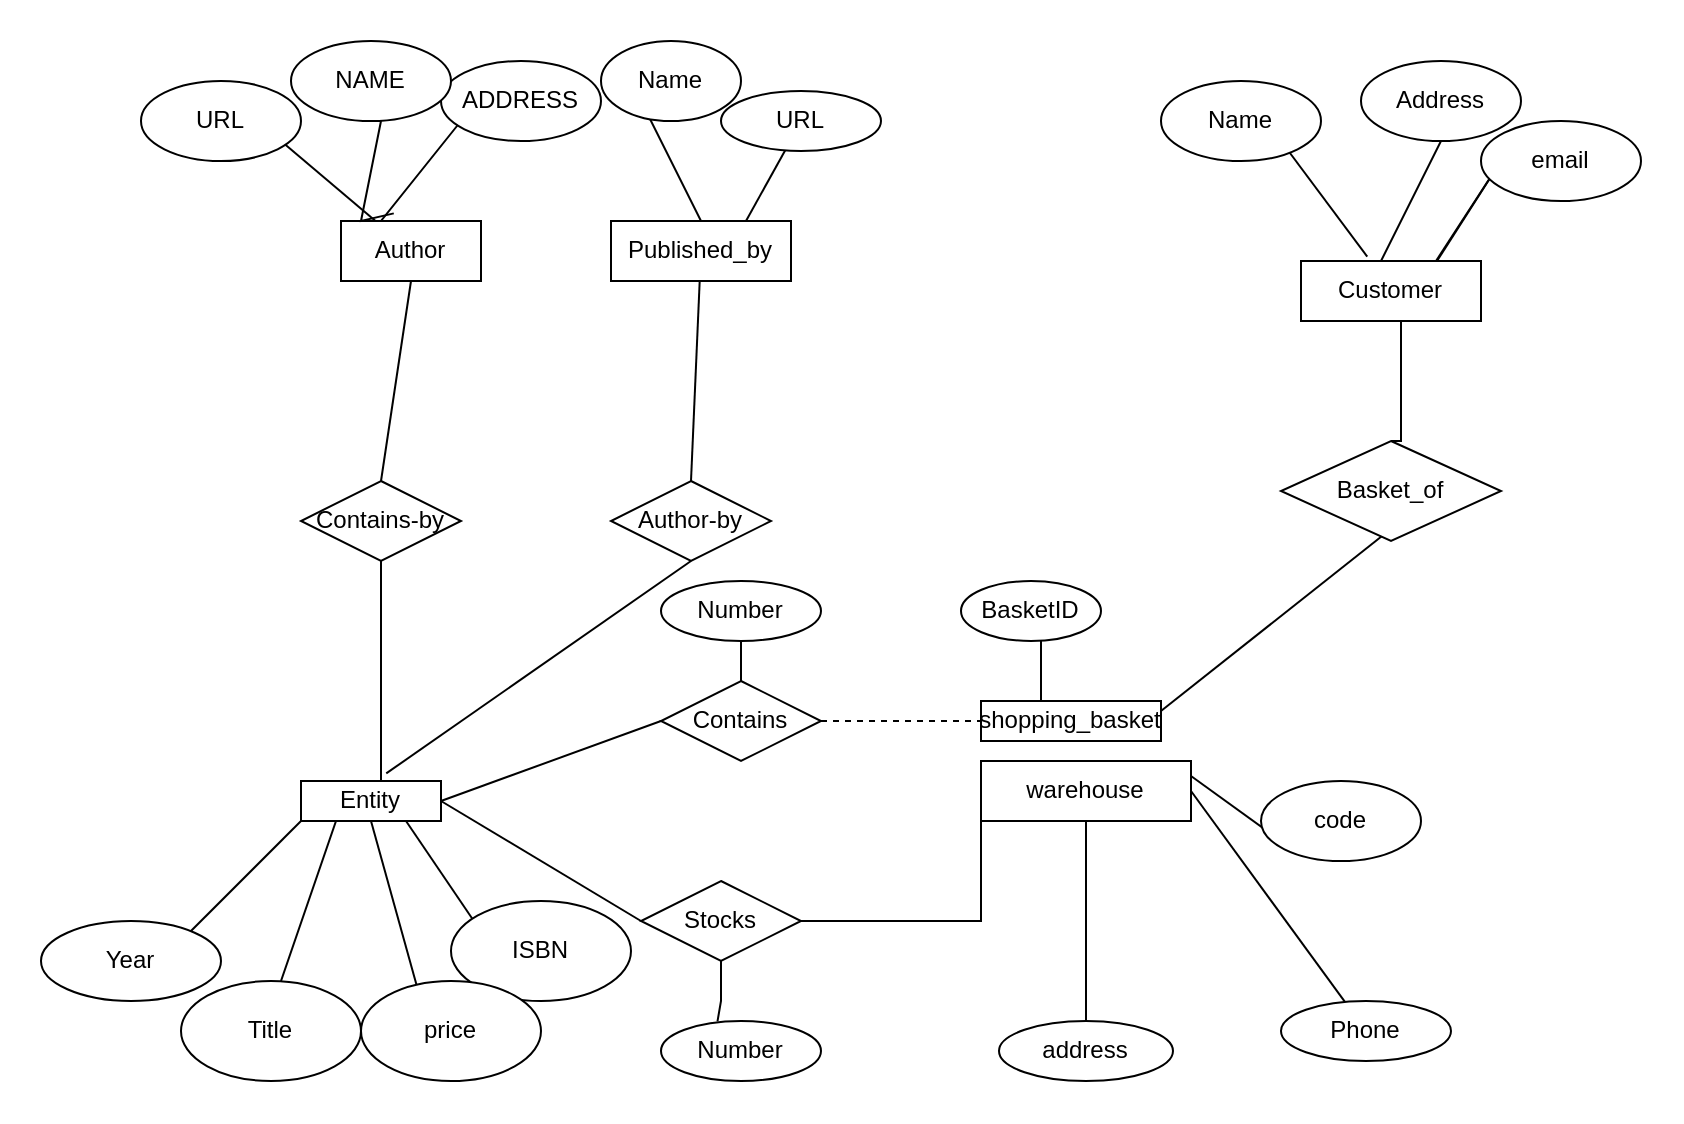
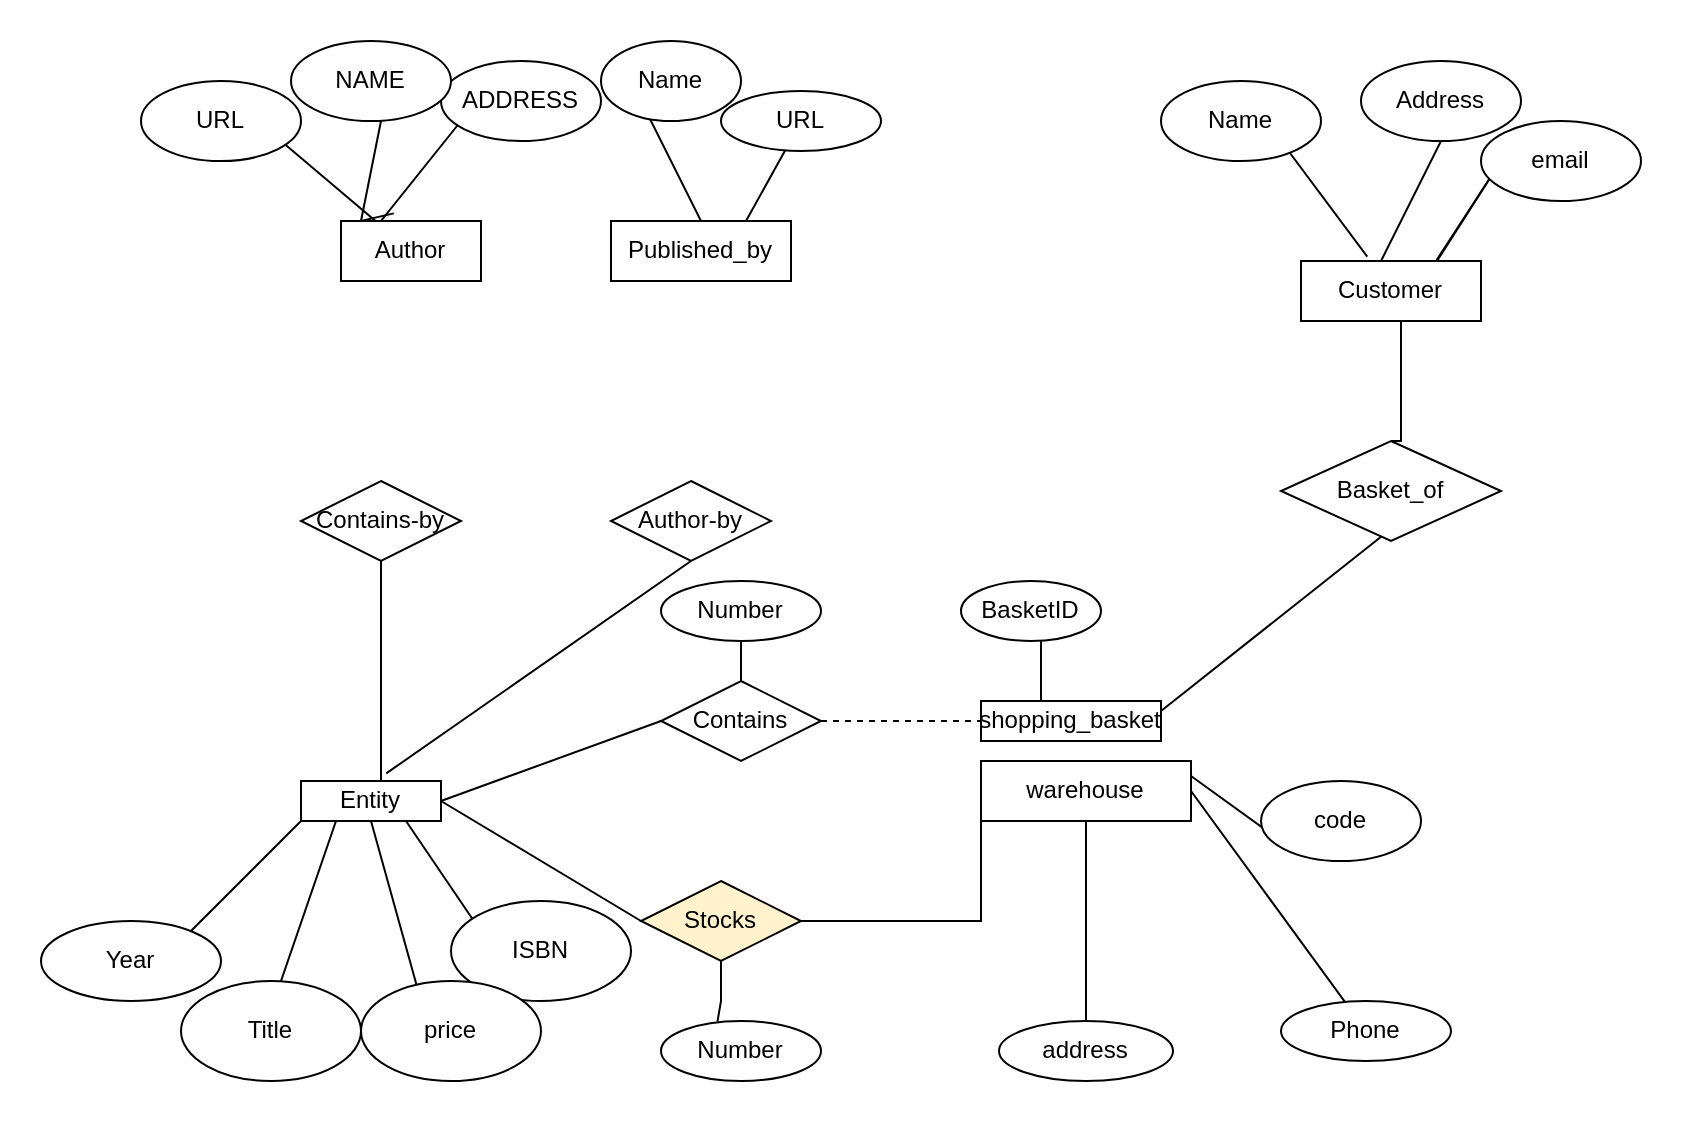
(396, 381) -> none
(695, 381) -> none
(721, 921) -> (721, 921)
